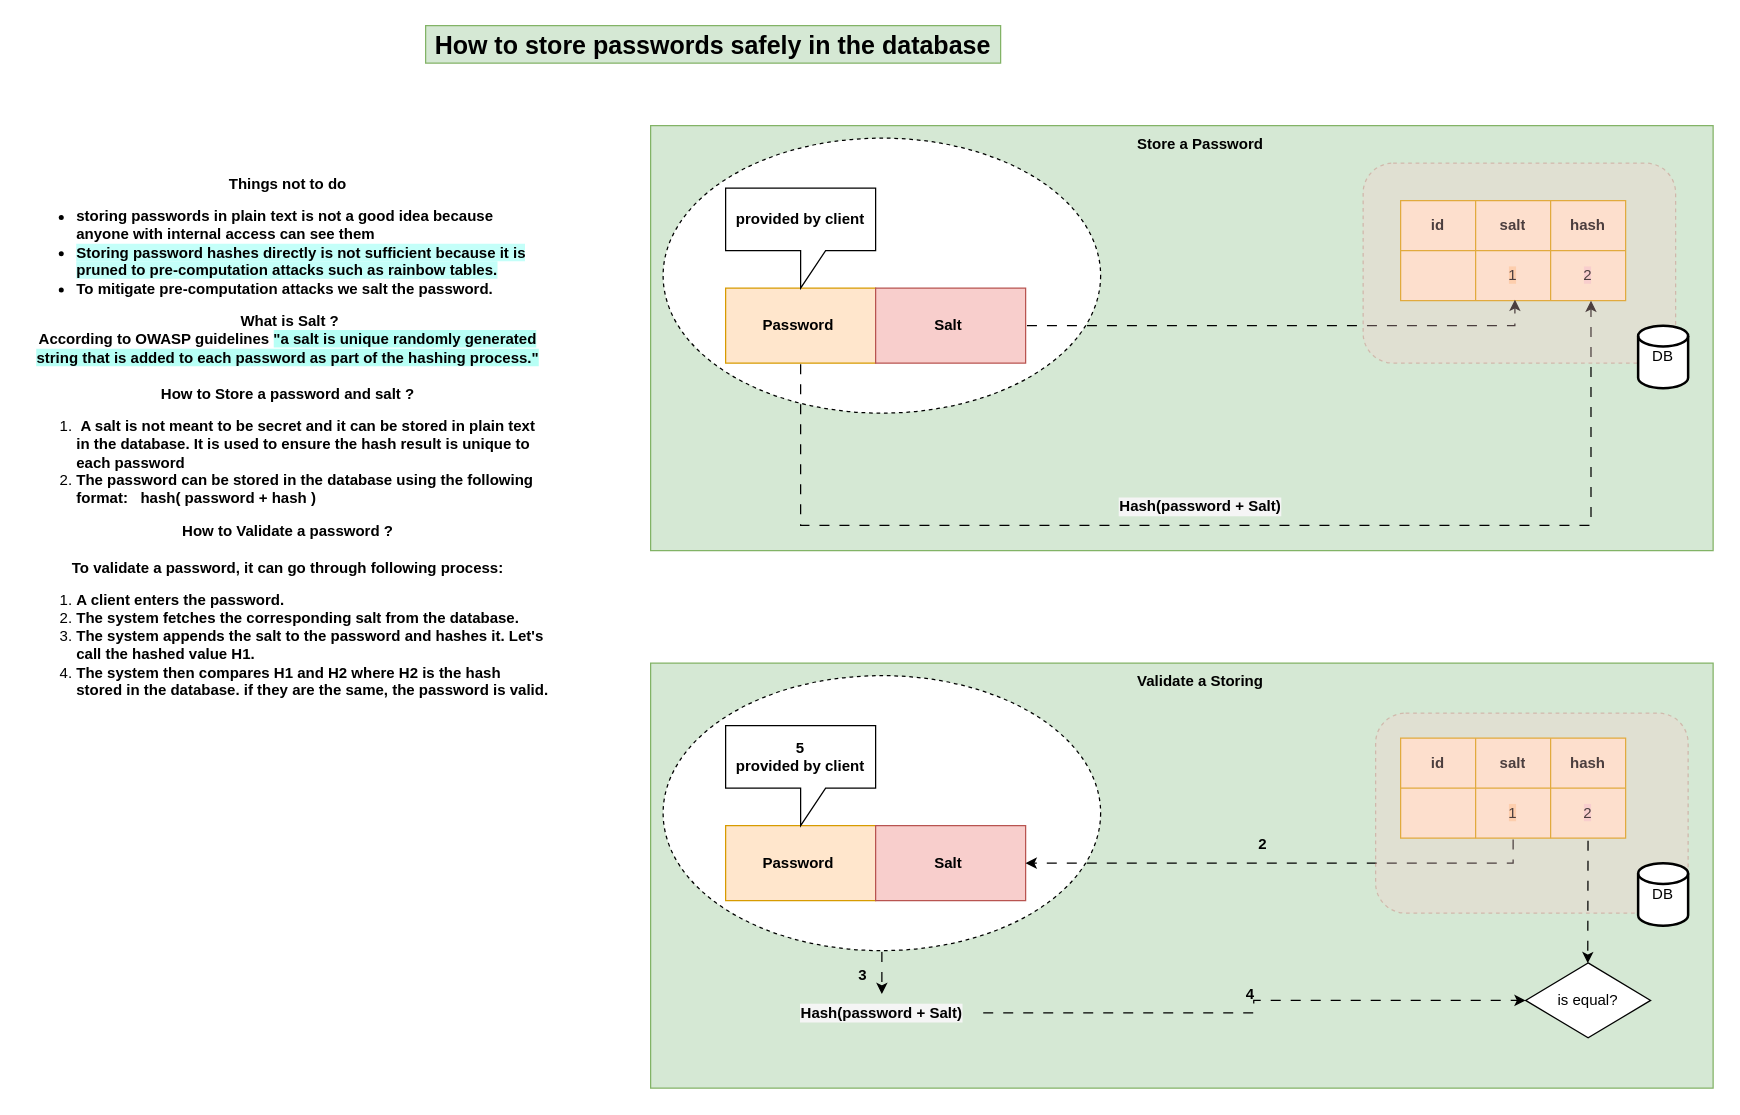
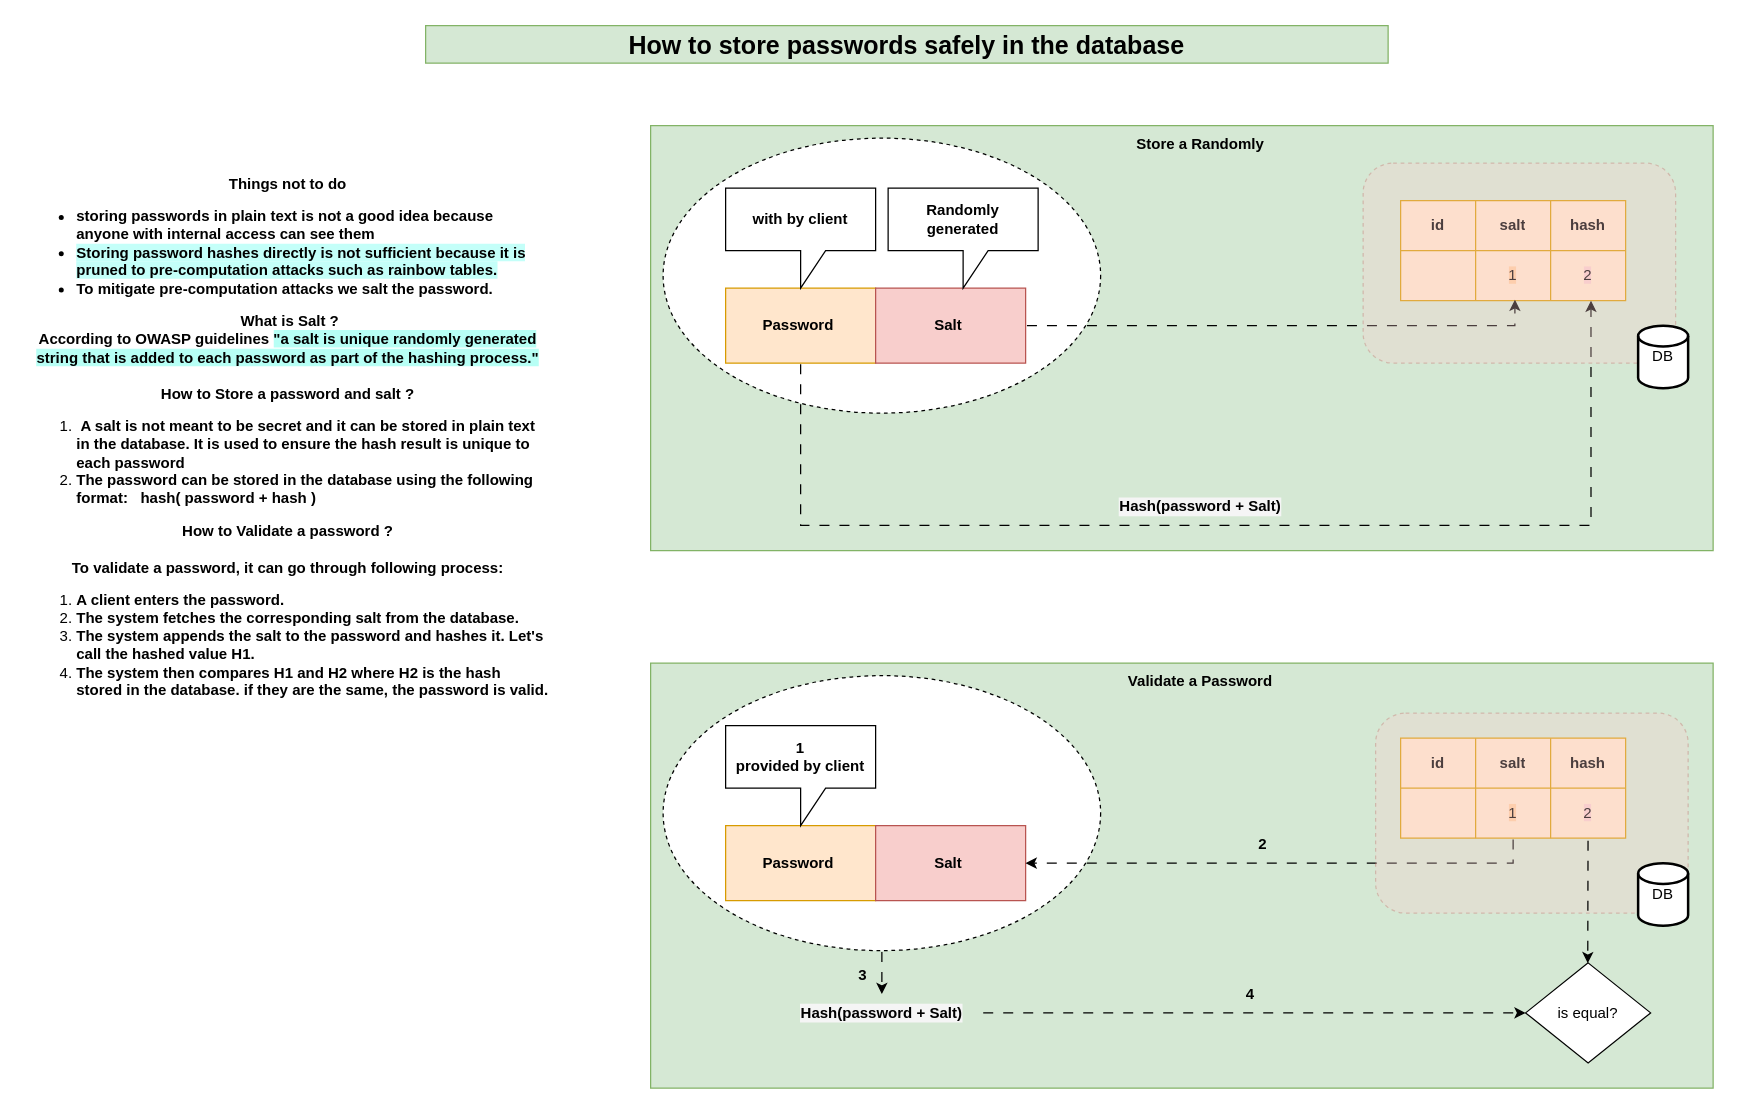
(713, 44) -> (907, 44)
(1201, 144) -> (1201, 144)
(801, 219) -> (801, 219)
none -> (963, 238)
(1201, 682) -> (1201, 682)
(801, 757) -> (801, 757)
(1588, 1000) -> (1588, 1013)
